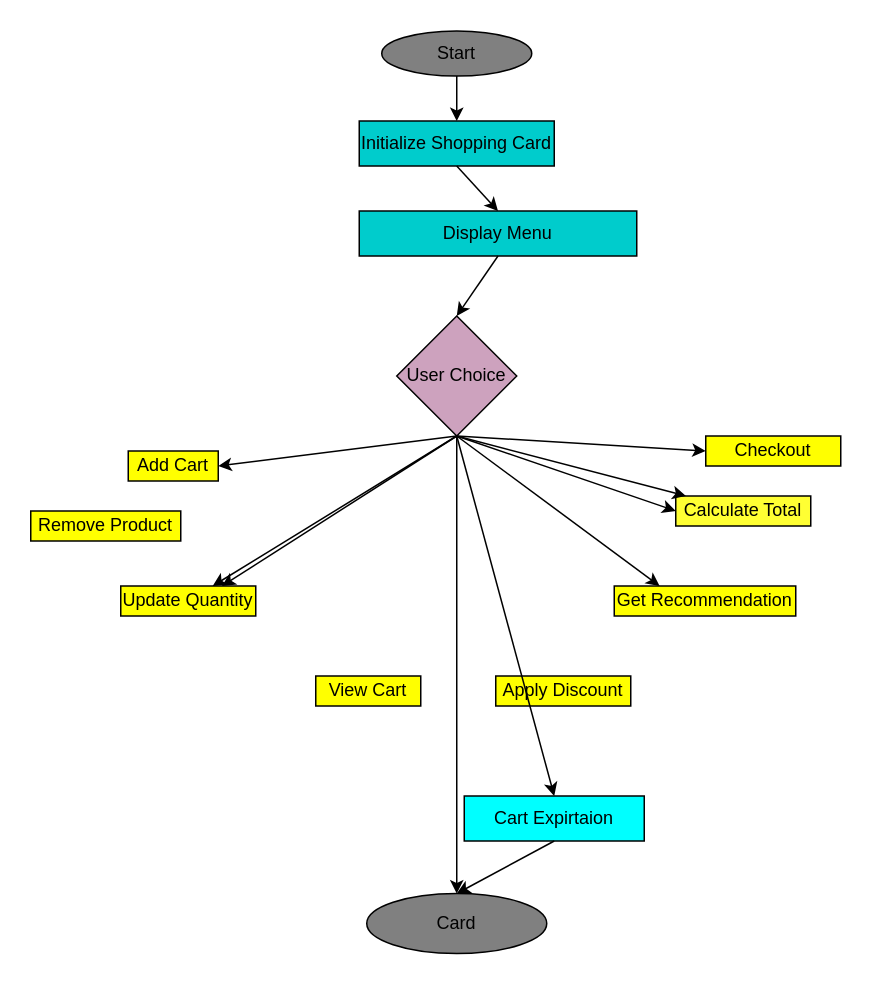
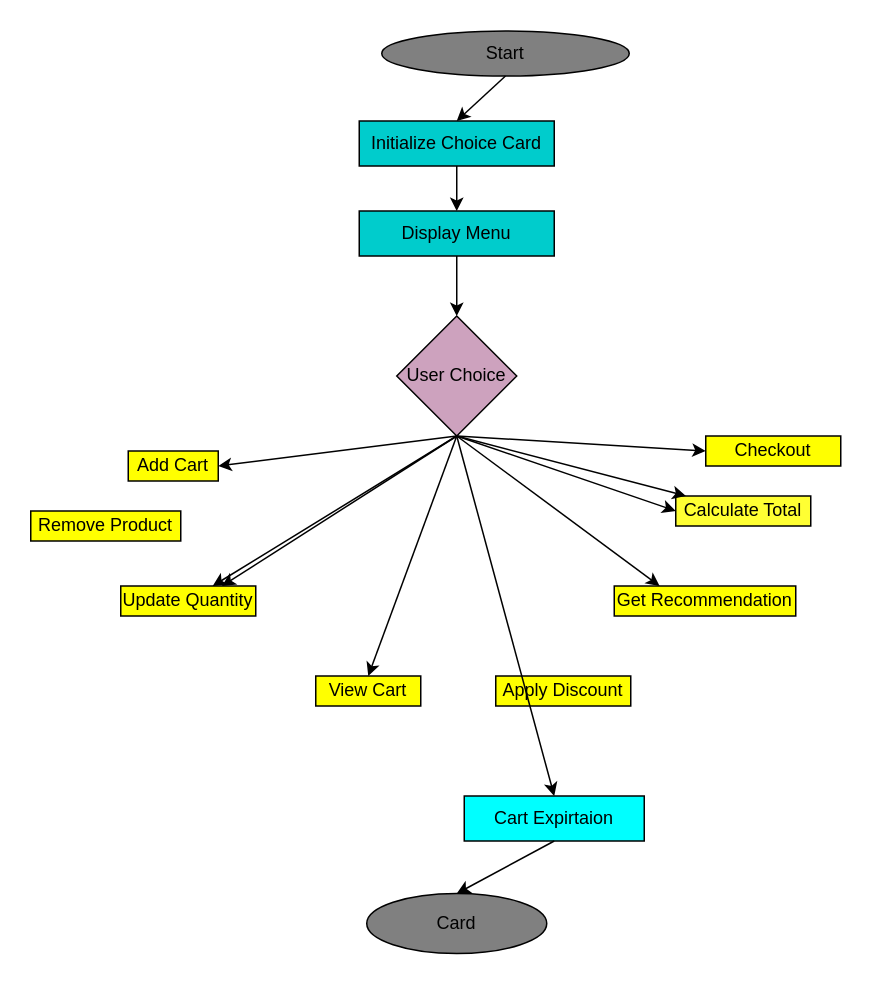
(457, 53) -> (506, 53)
(457, 143) -> (457, 143)
(498, 233) -> (457, 233)
(457, 664) -> (413, 553)
